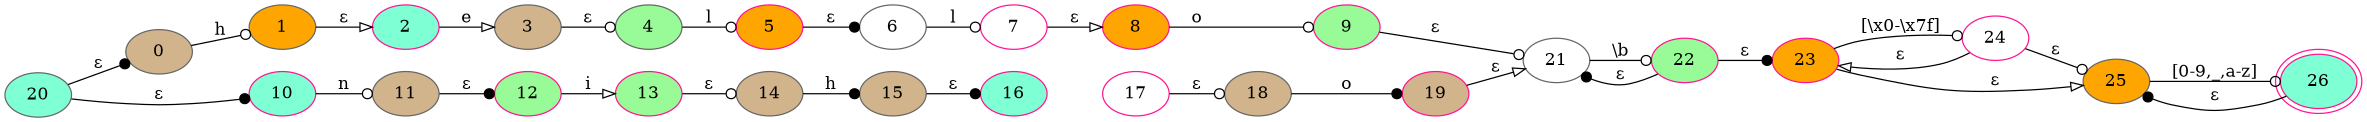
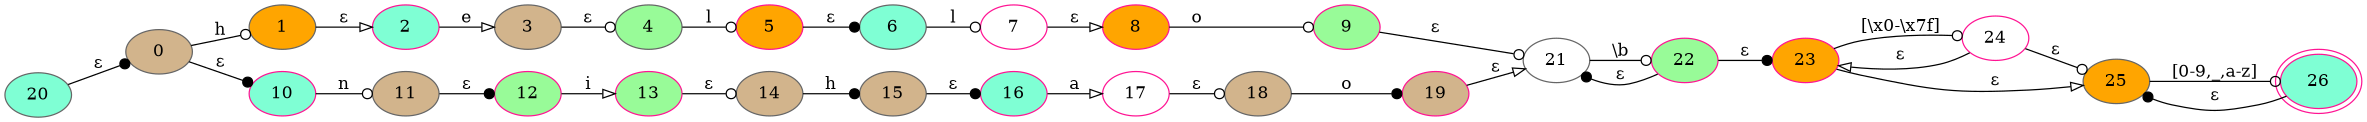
(893, 27) -> (893, 27)
none -> (1069, 94)
(156, 105) -> (216, 71)
